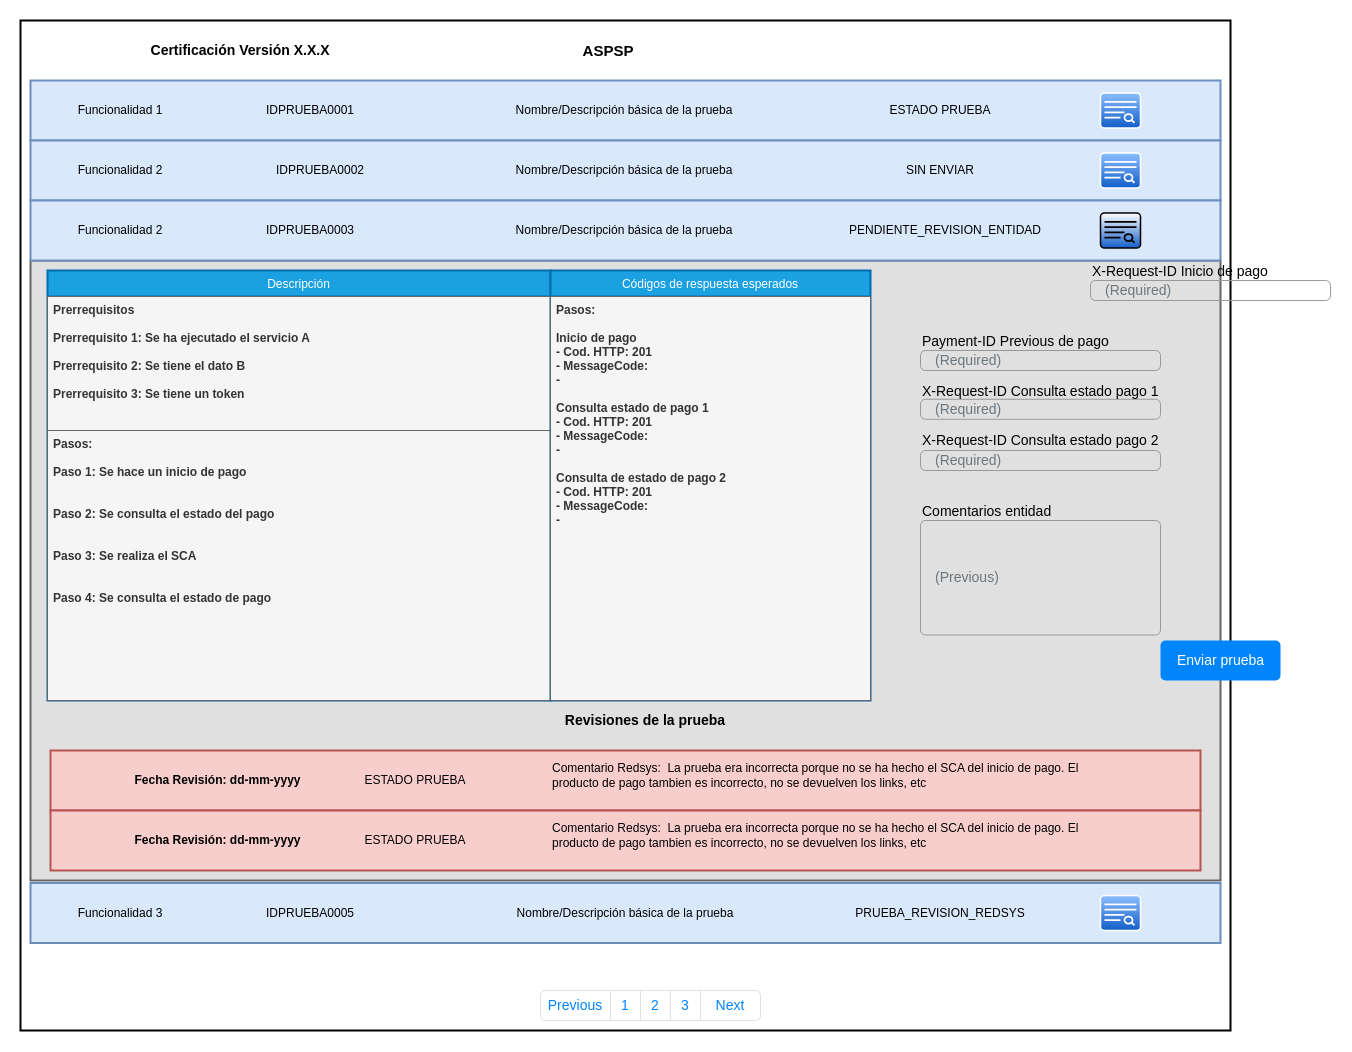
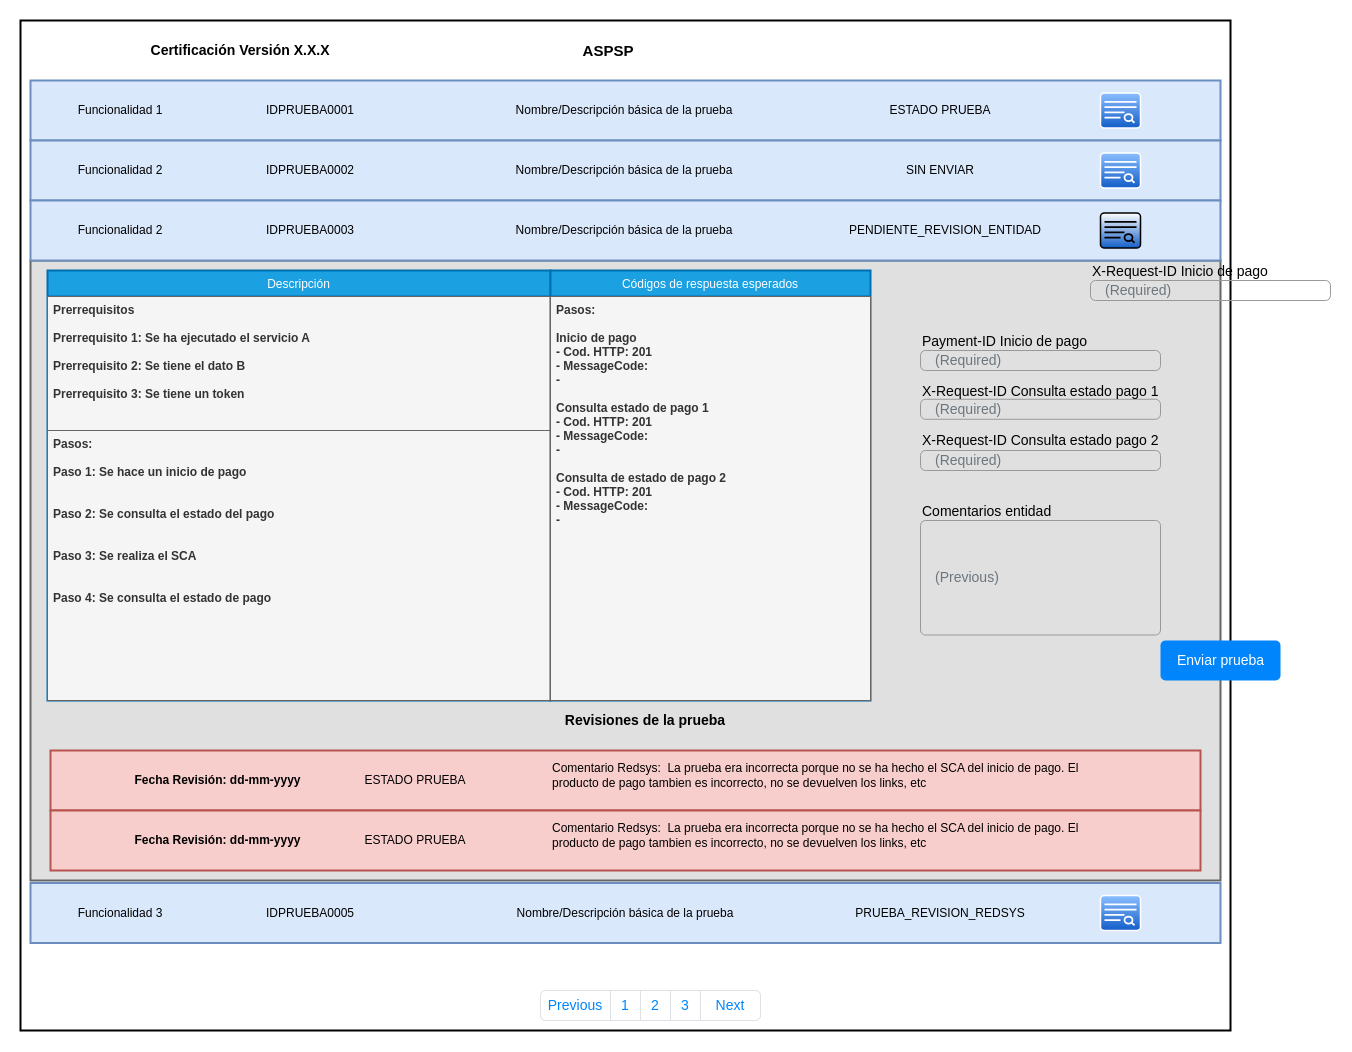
(321, 171) -> (311, 171)
(1021, 341) -> (1011, 341)
